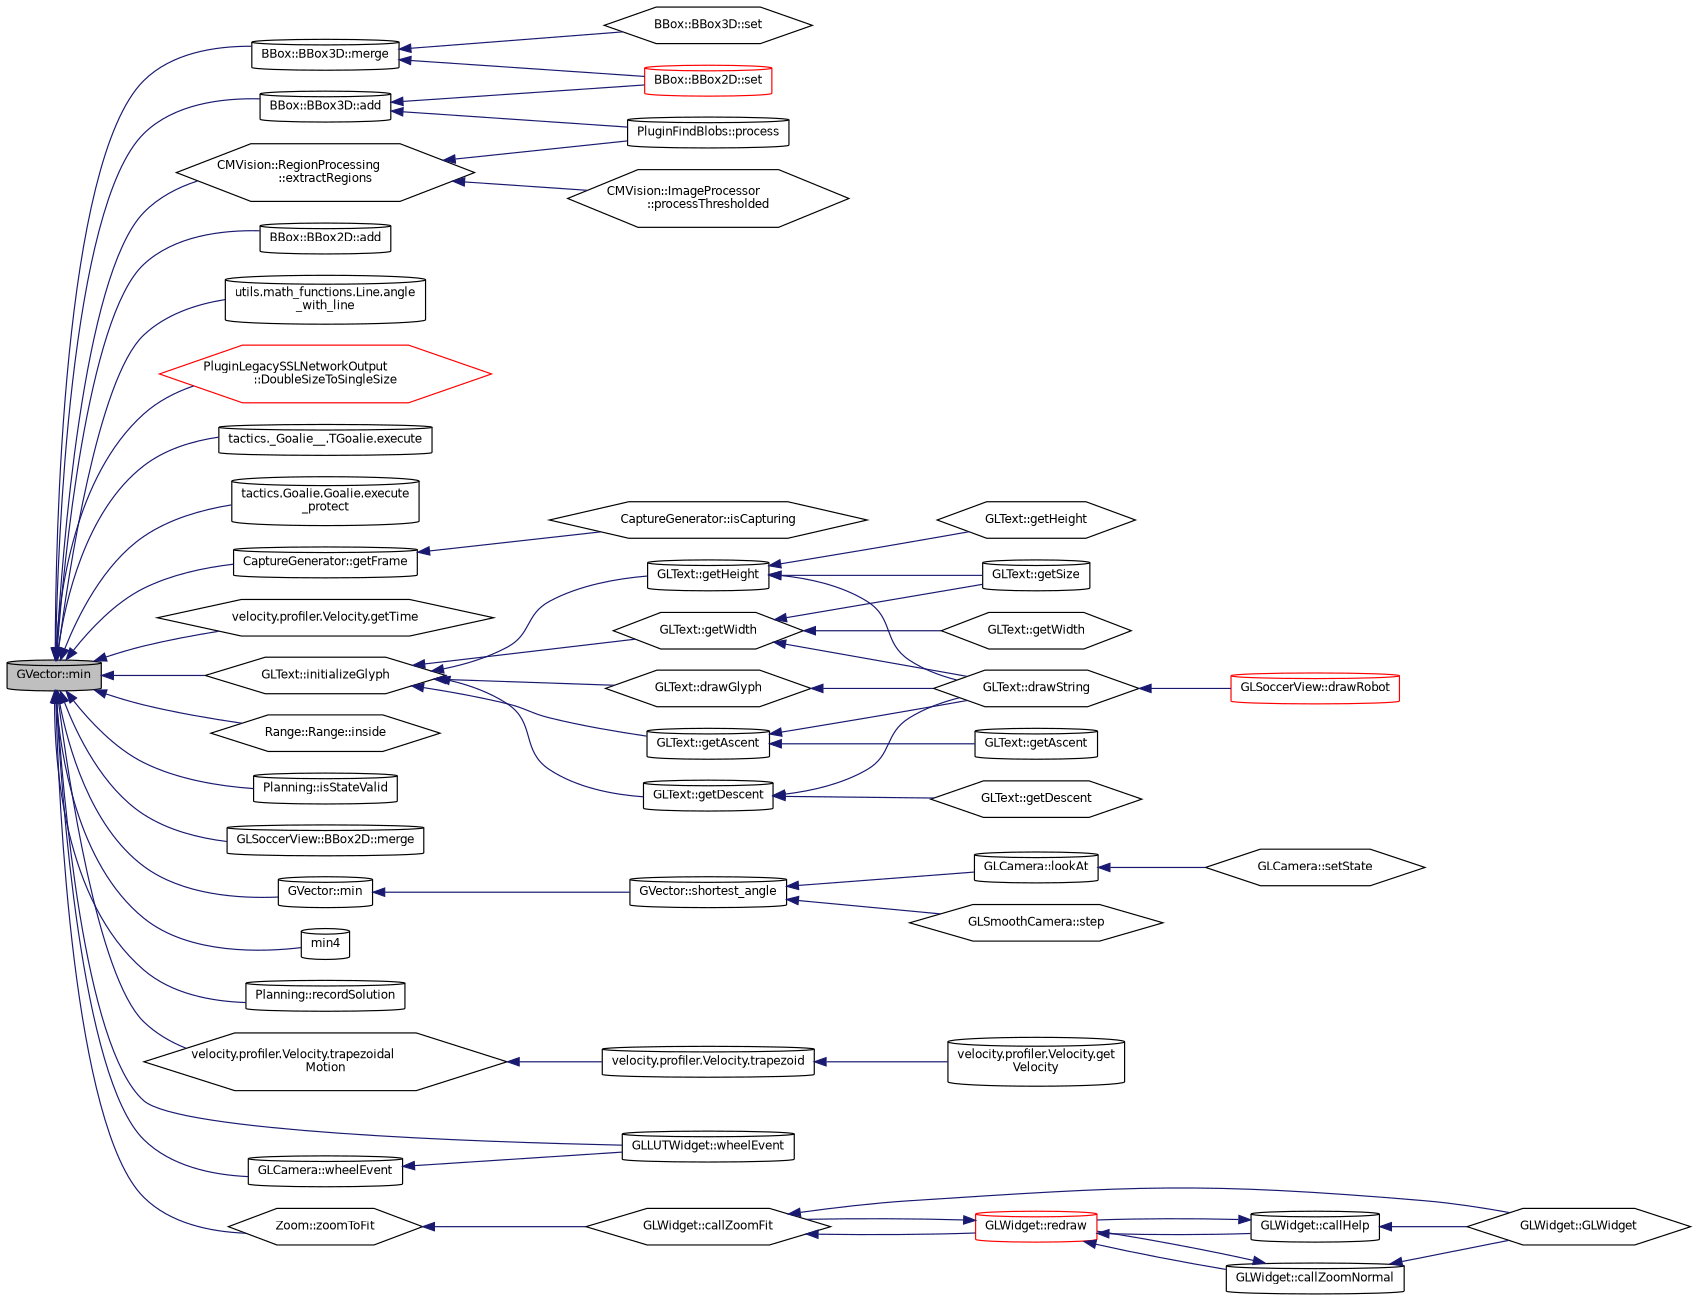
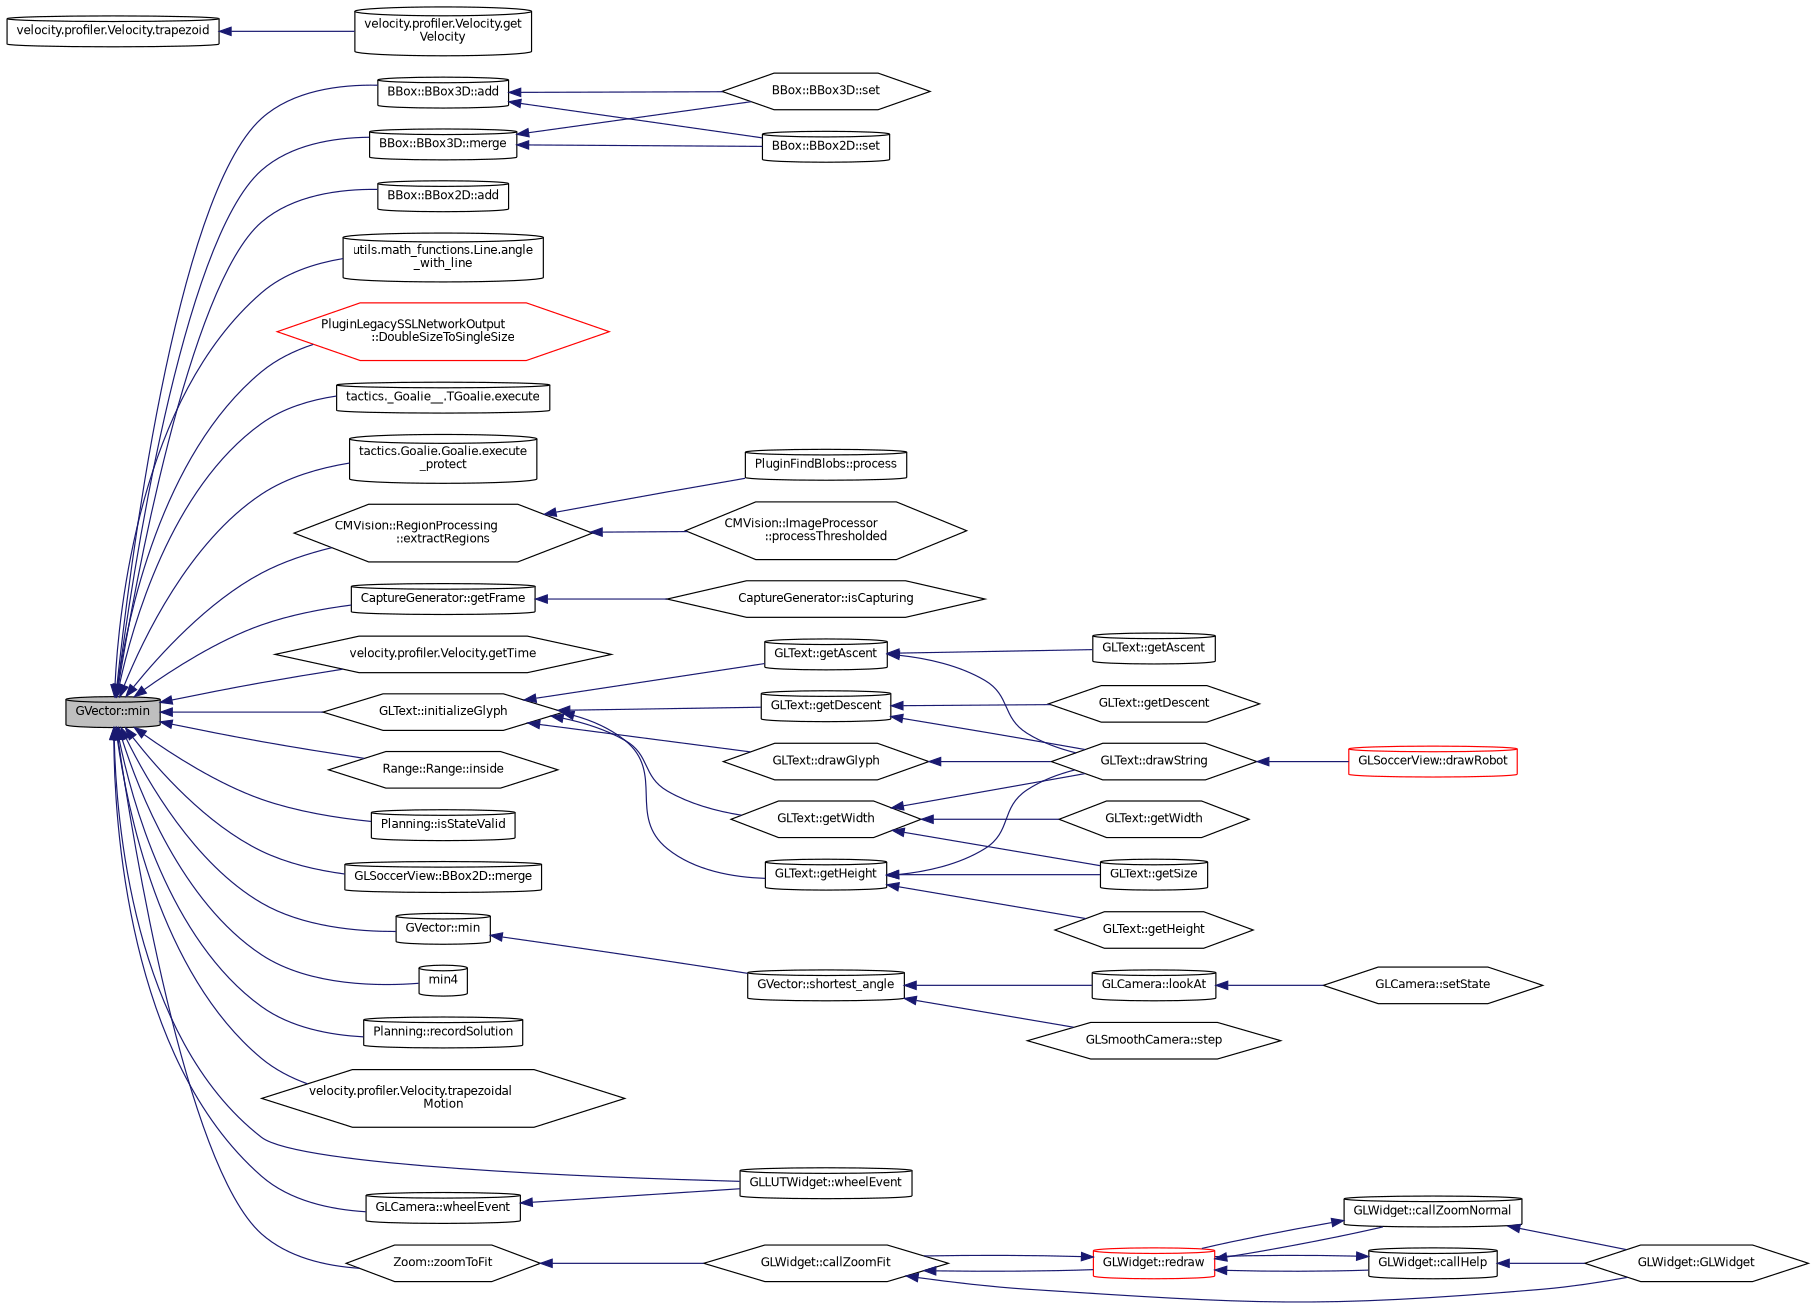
(708, 81) -> (826, 147)
(515, 119) -> (622, 92)
(561, 1062) -> none
